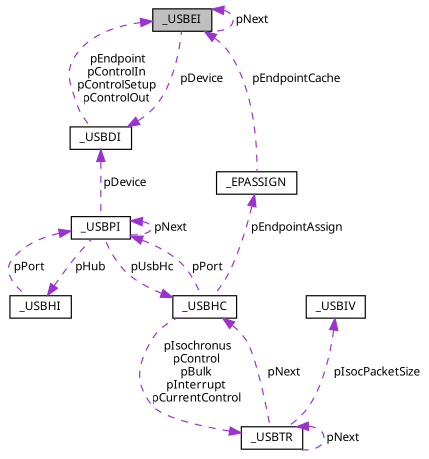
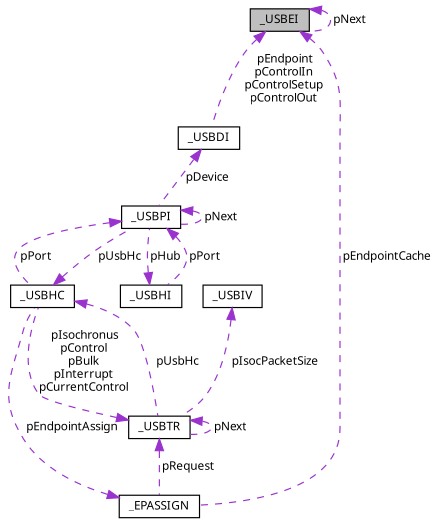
(170, 81) -> none
(283, 372) -> (176, 362)
none -> (159, 473)
